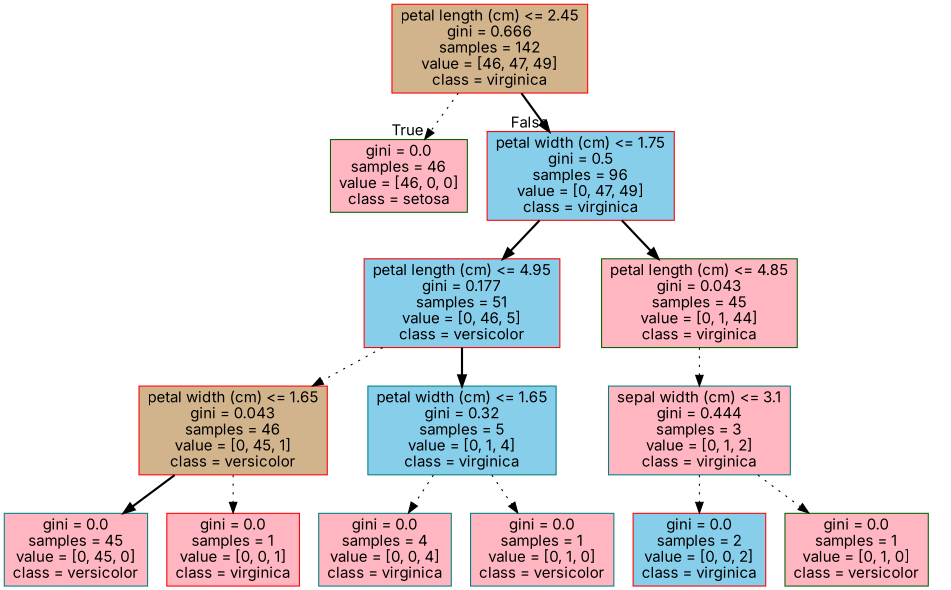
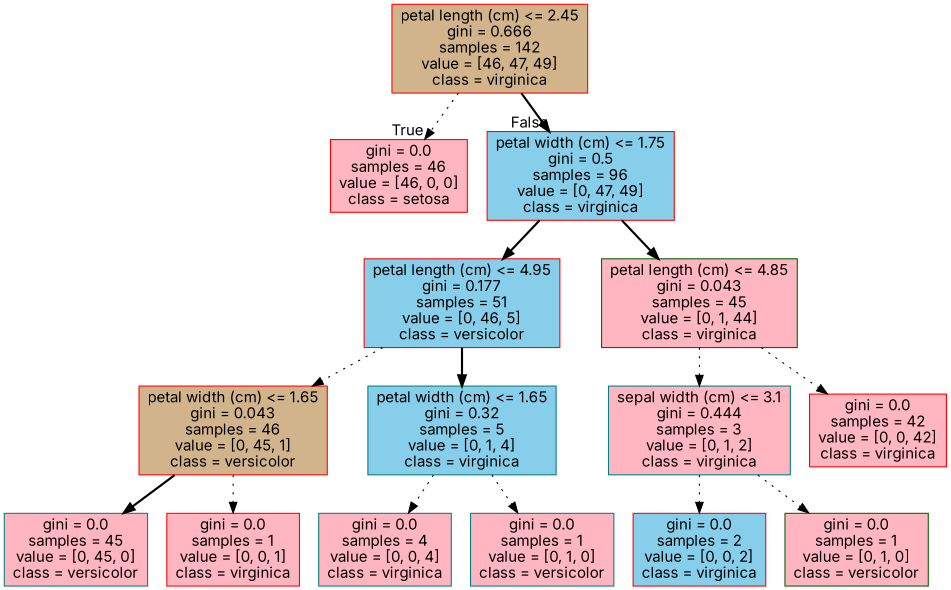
(399, 176) -> (399, 176)
none -> (878, 430)
